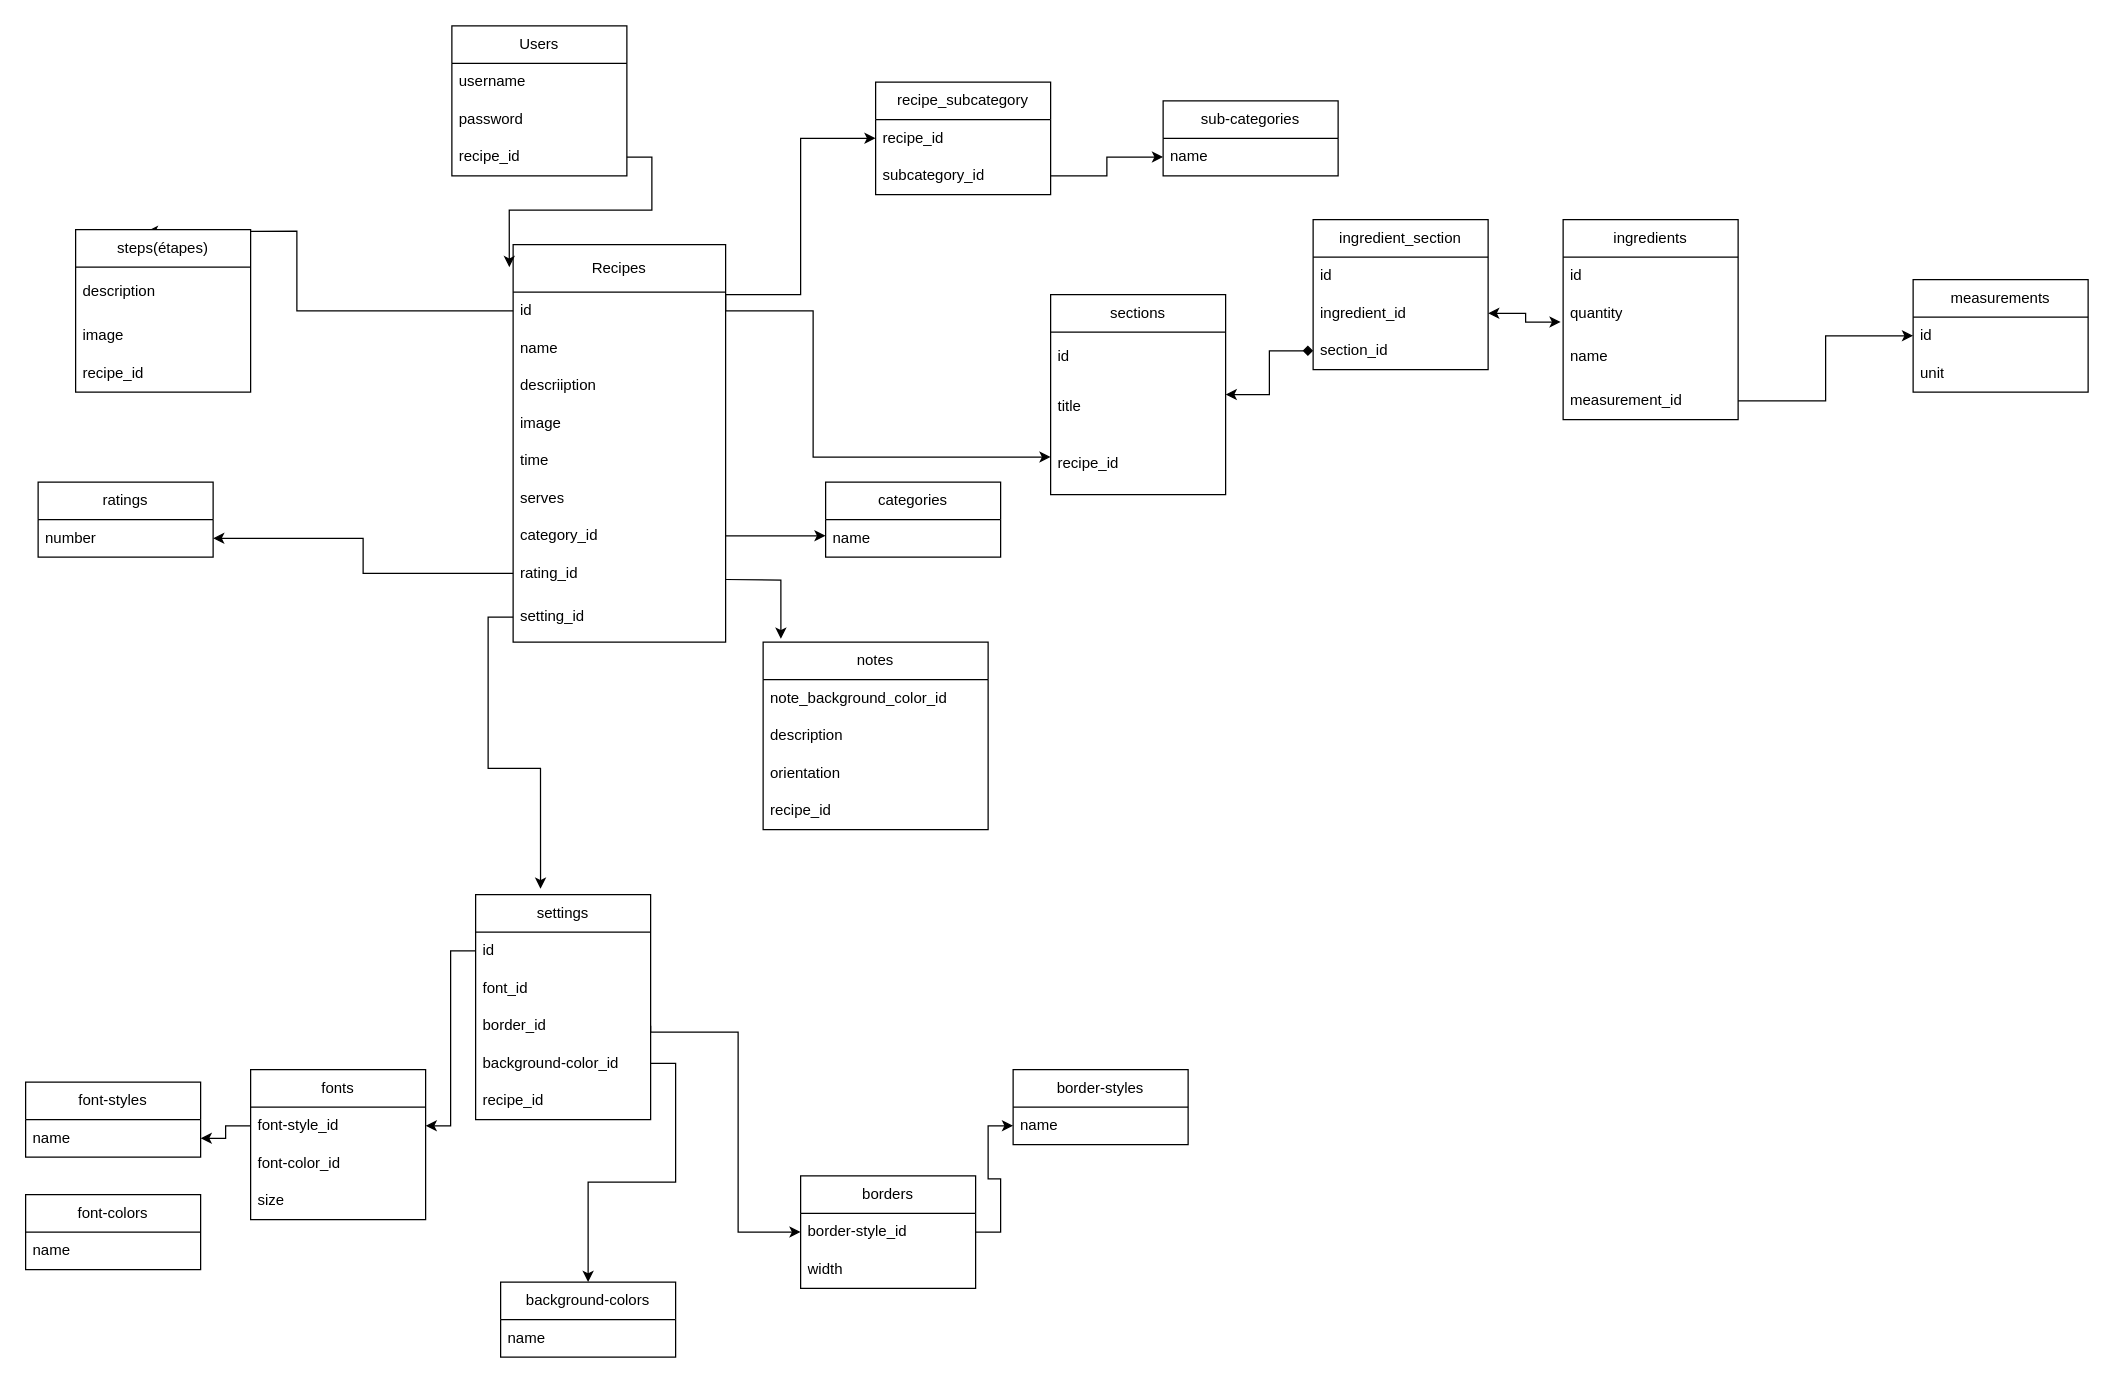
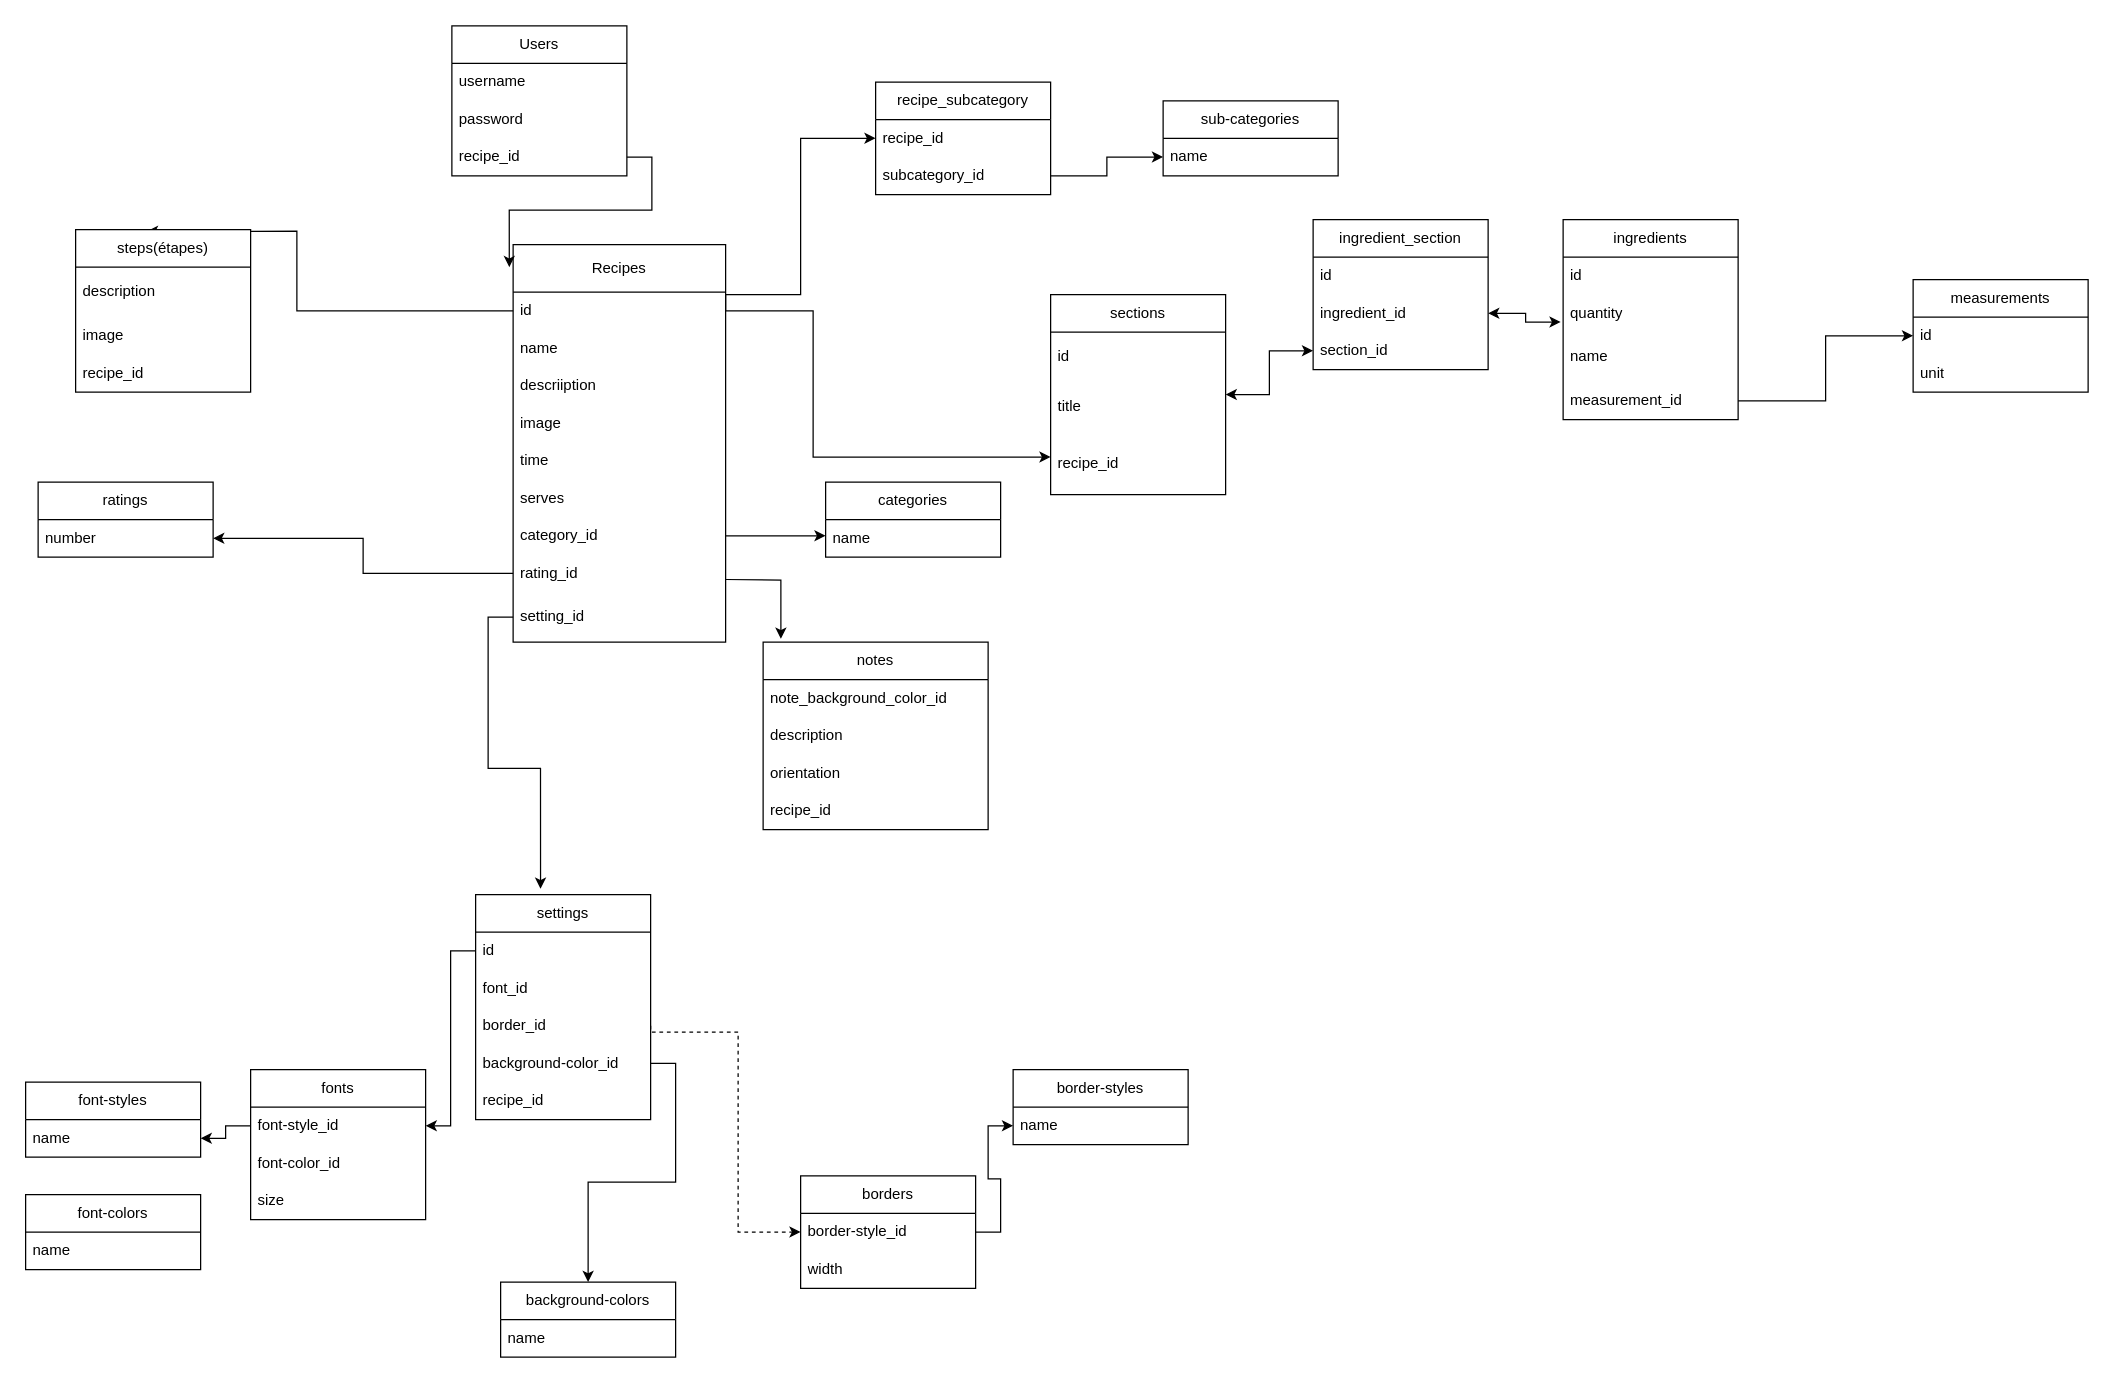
(1302, 351) -> (1303, 351)
(738, 1114) -> (738, 1114)
